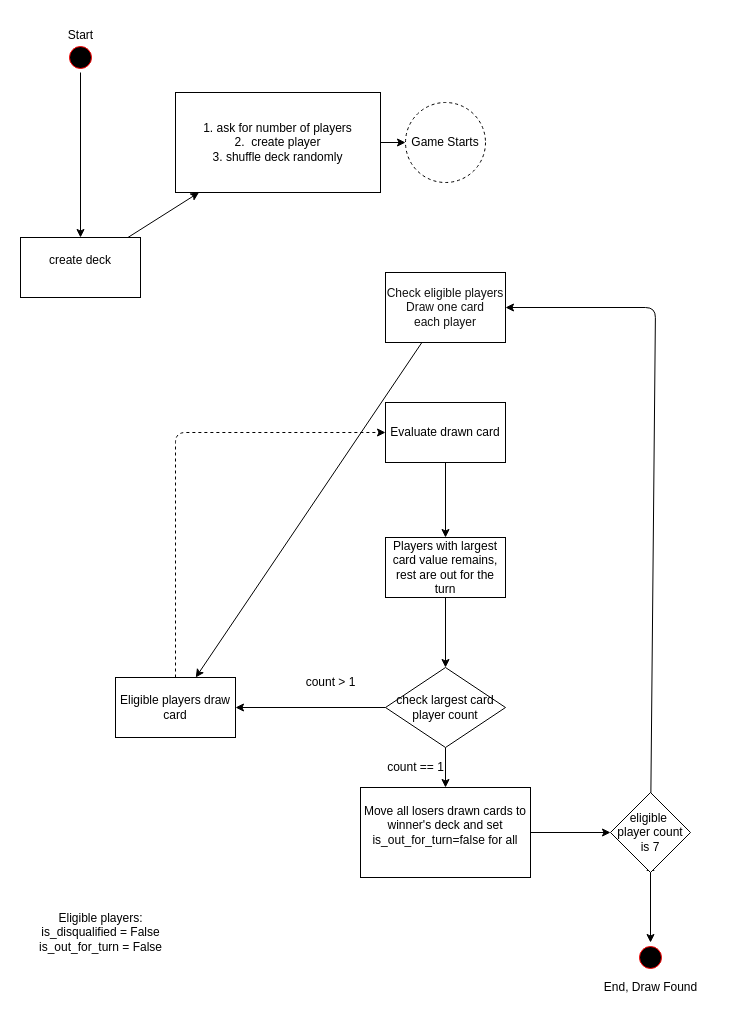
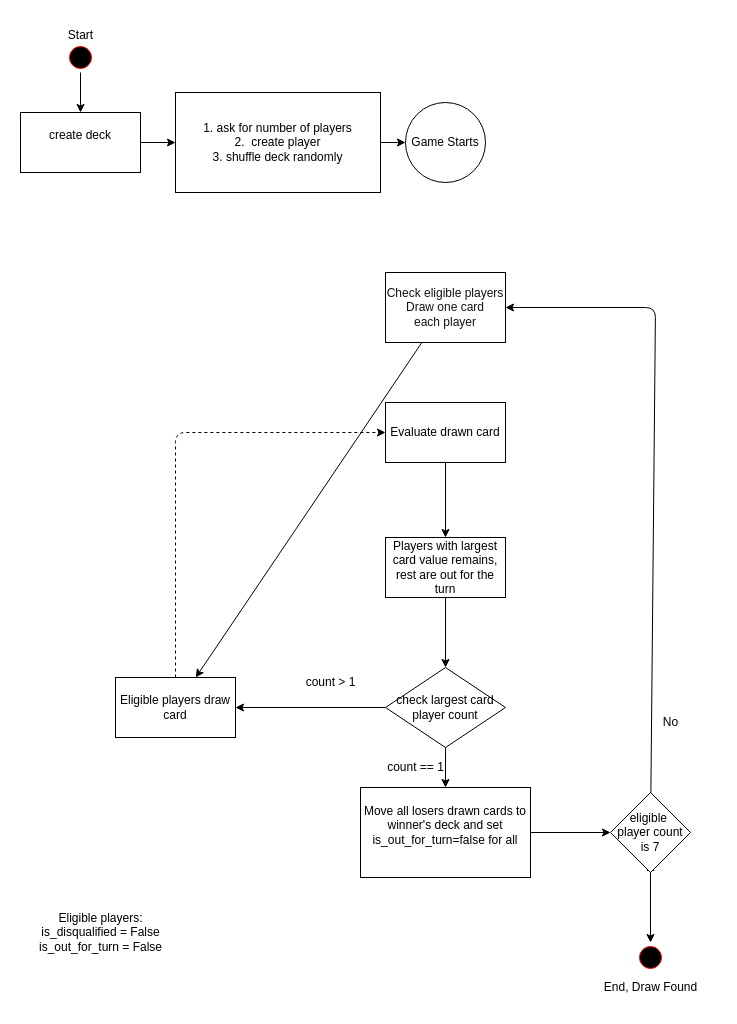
(446, 143) -> (446, 143)
(81, 268) -> (81, 143)
none -> (671, 723)
